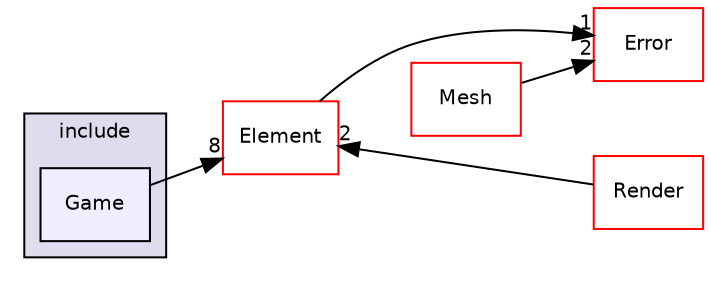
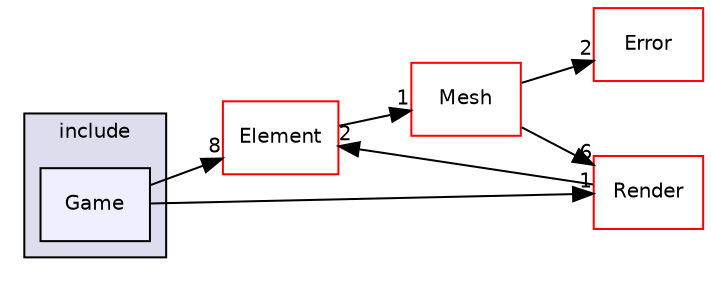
(438, 38) -> (365, 120)
none -> (548, 141)
none -> (362, 199)
